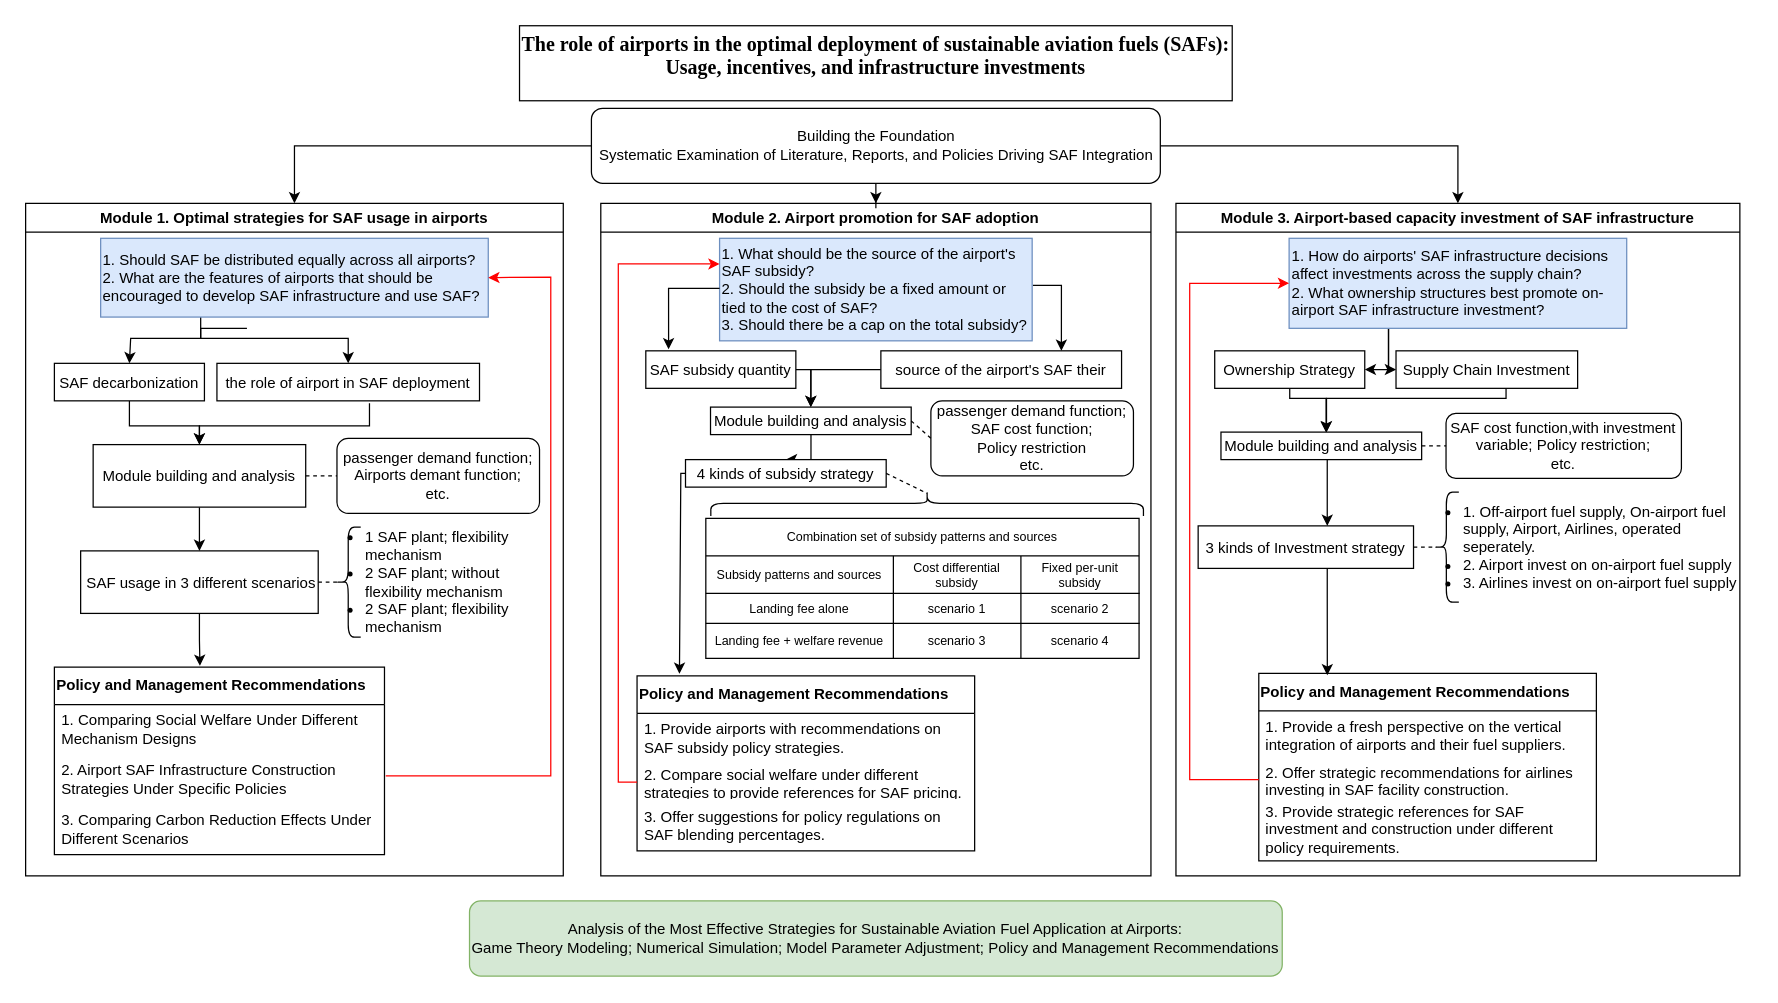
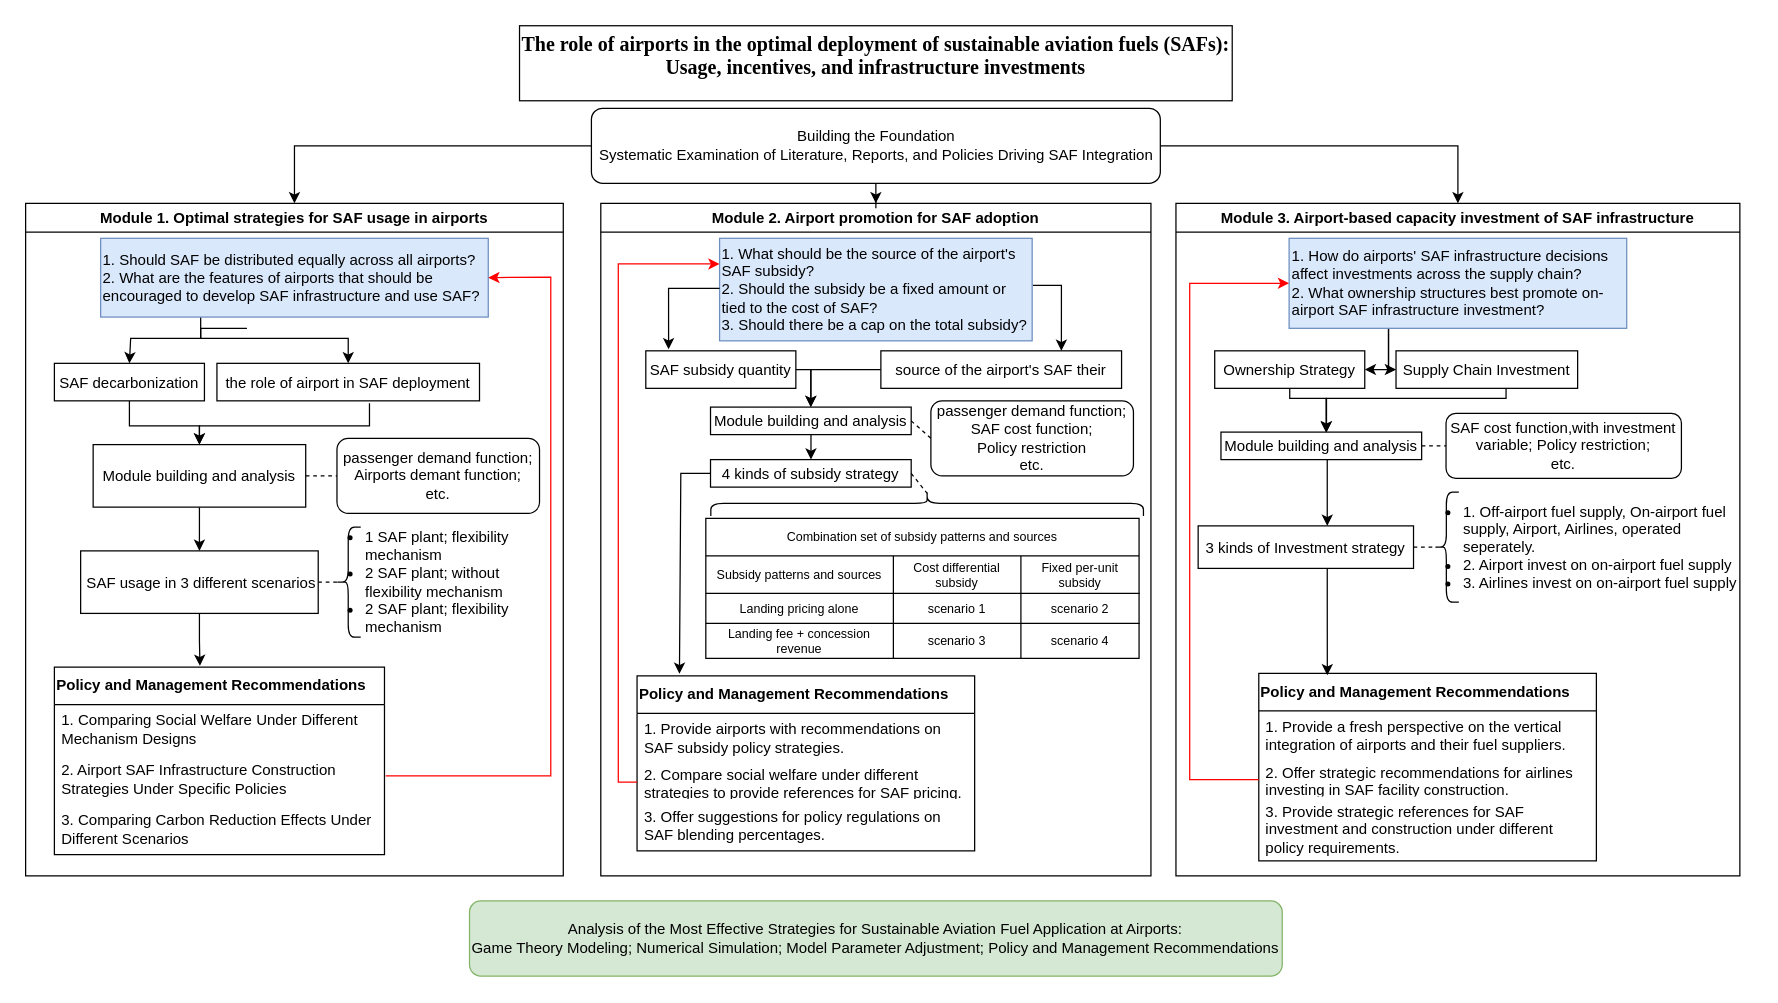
(786, 473) -> (811, 473)
(799, 608) -> (799, 608)
(799, 641) -> (799, 641)
